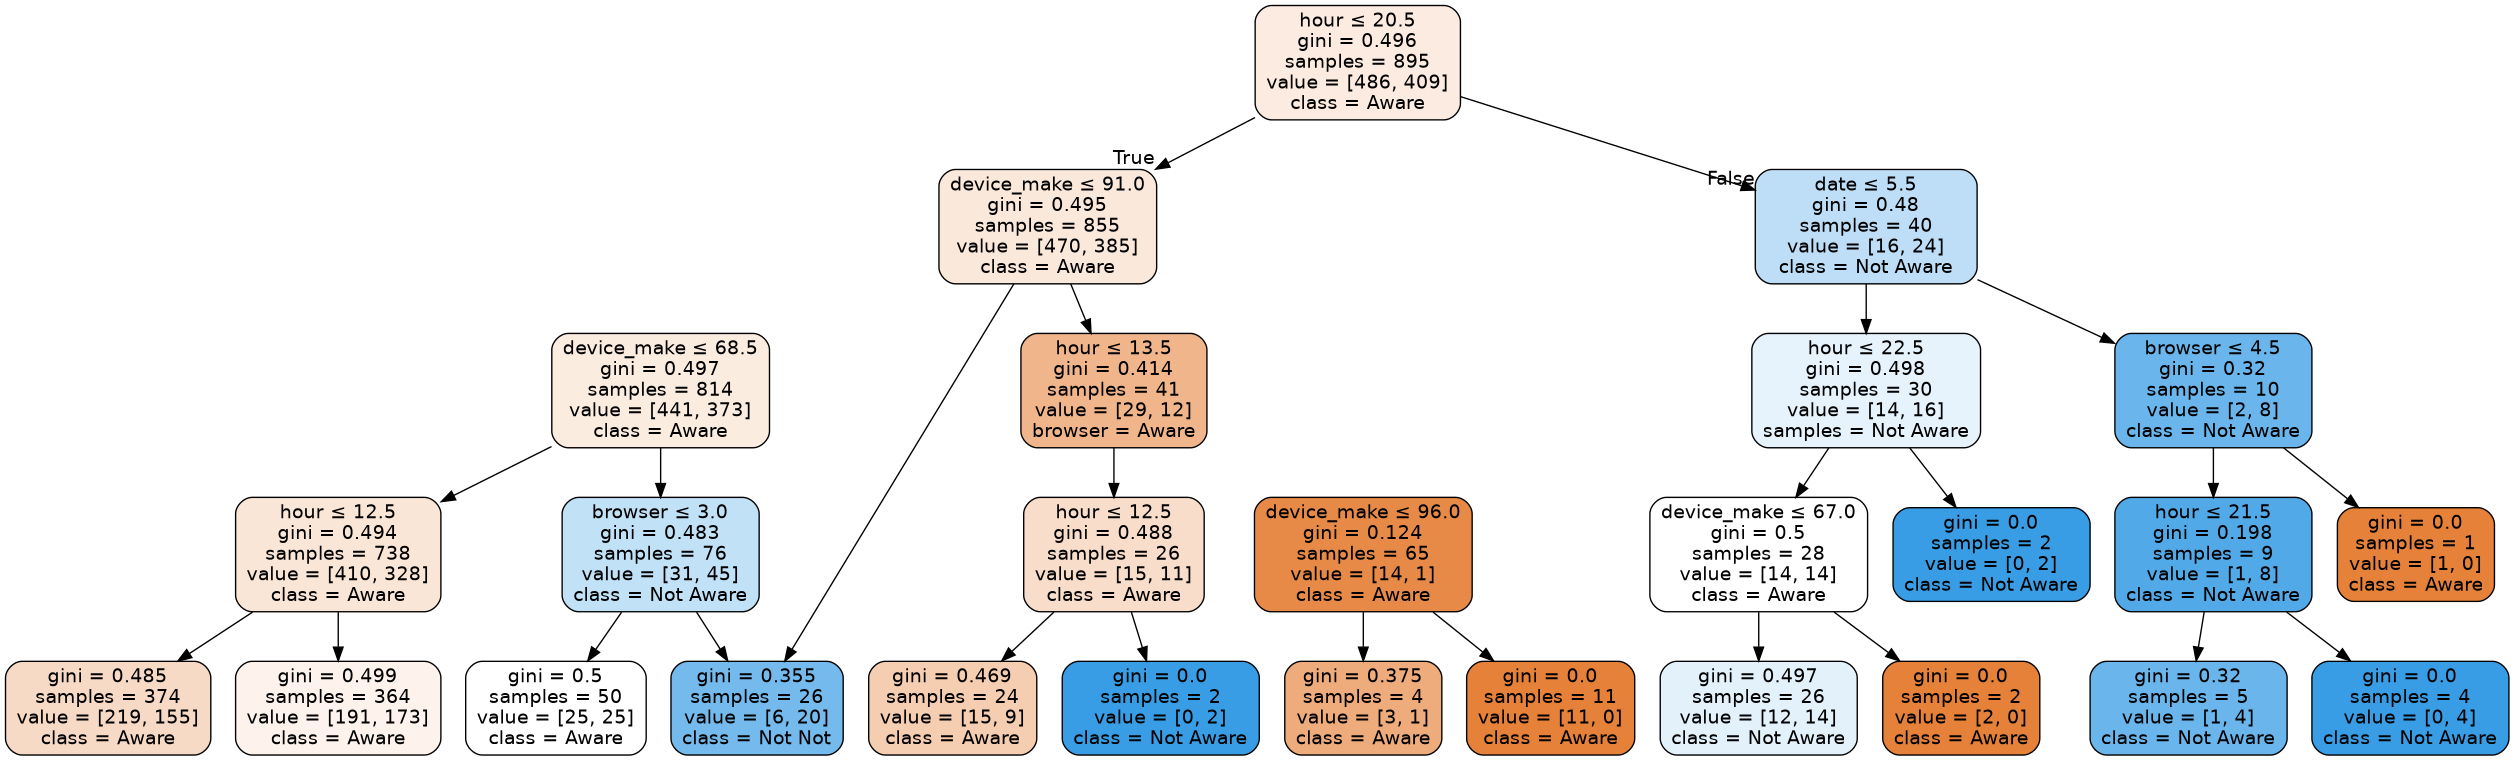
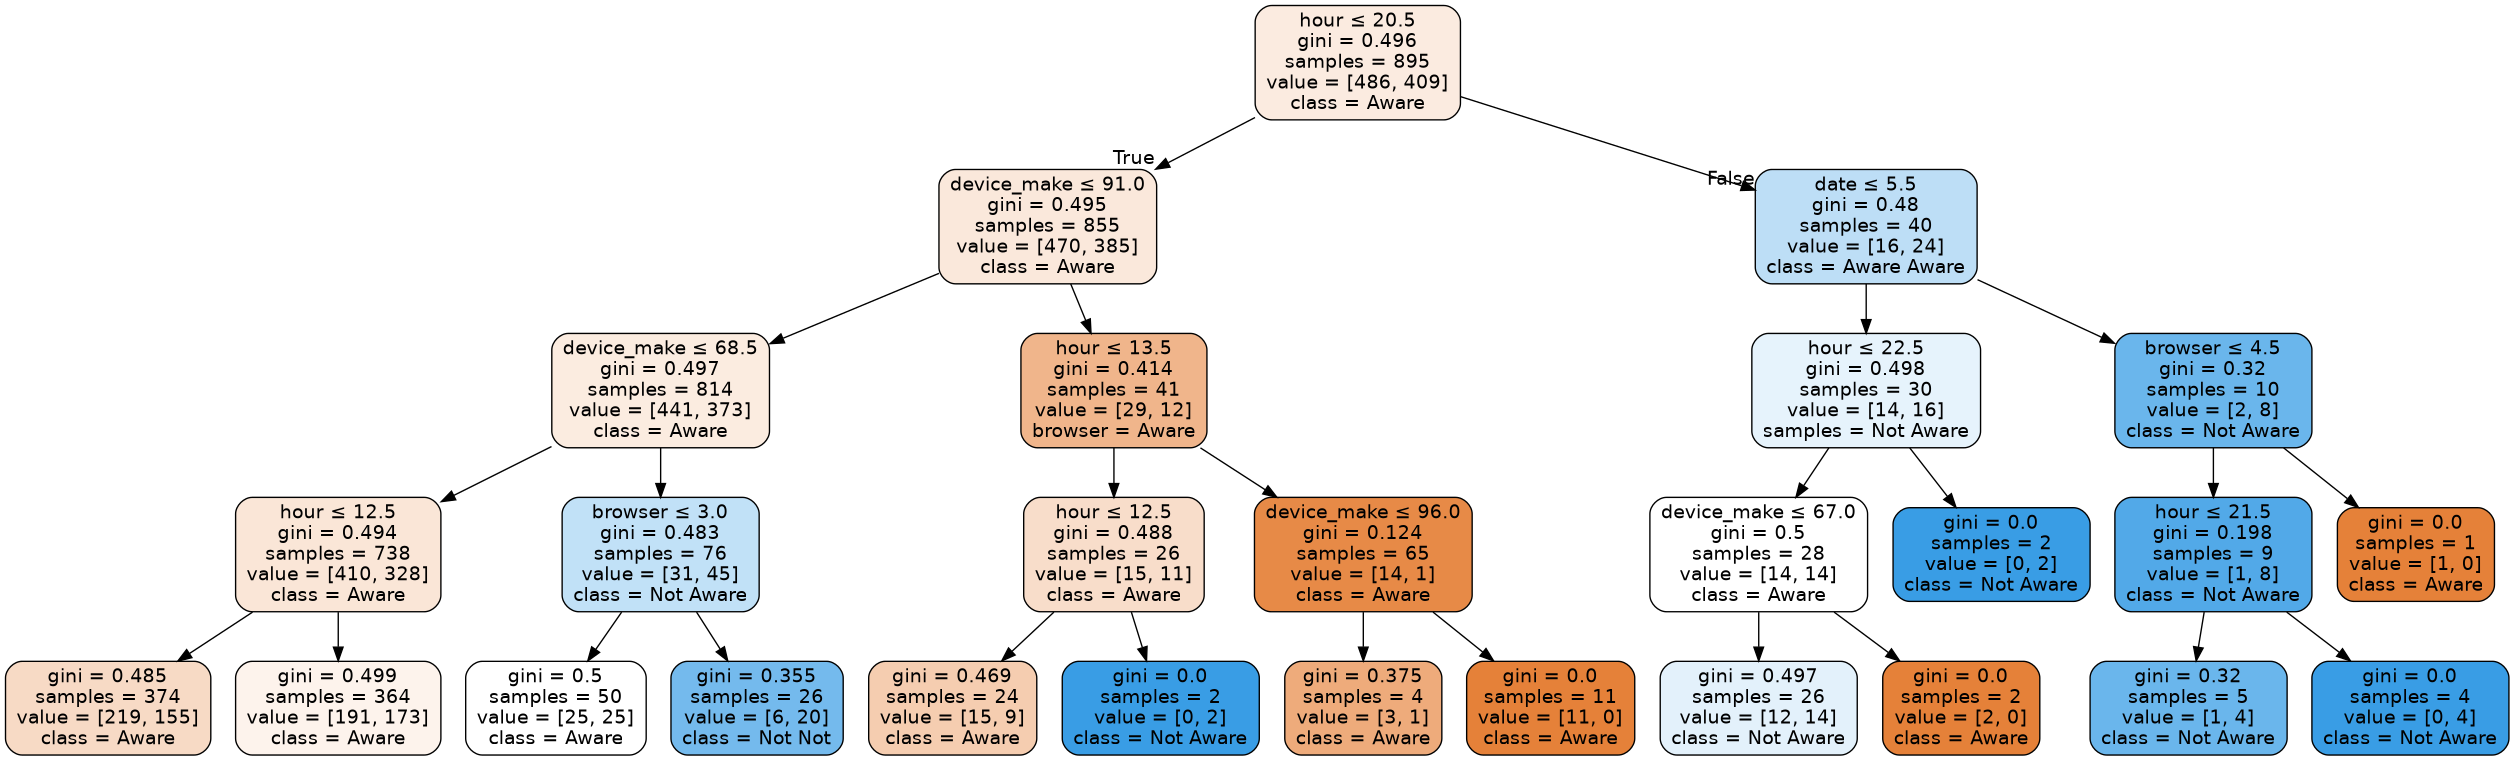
(1866, 267) -> (1866, 267)
(903, 467) -> (861, 306)
none -> (1233, 469)
